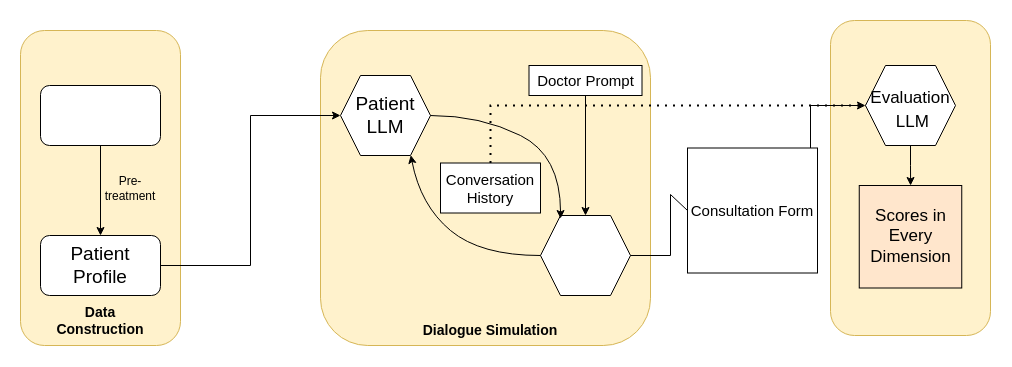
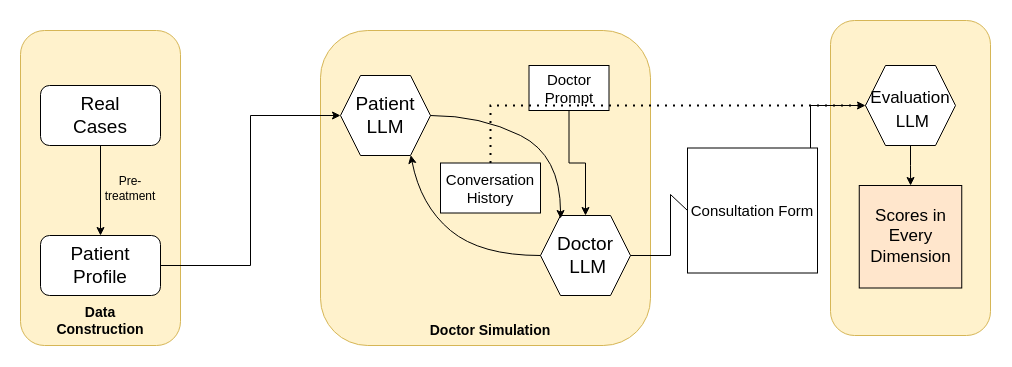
(586, 81) -> (569, 88)
none -> (101, 116)
none -> (586, 256)
(491, 331) -> (491, 331)
